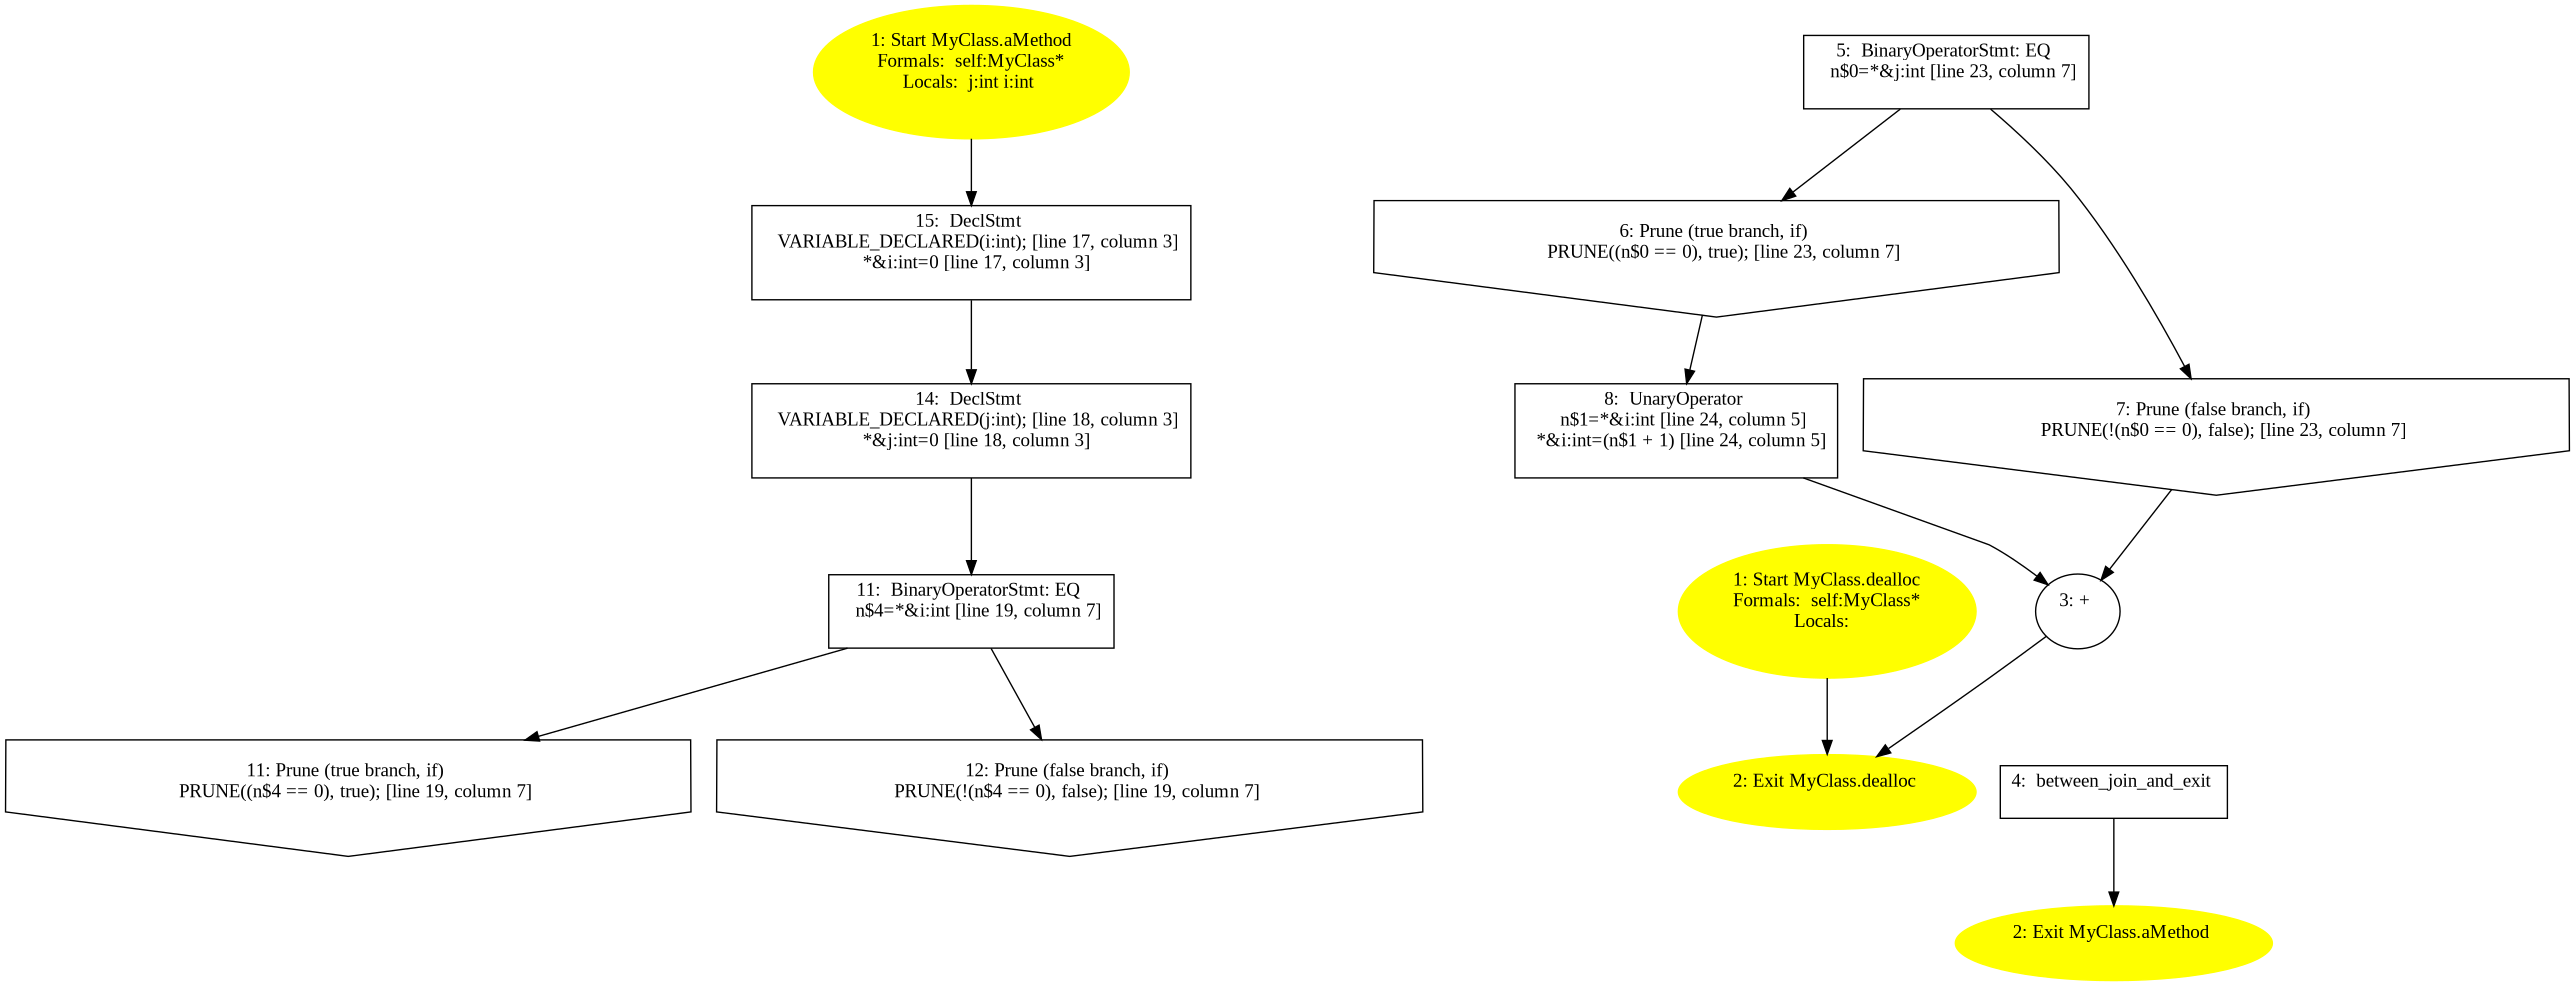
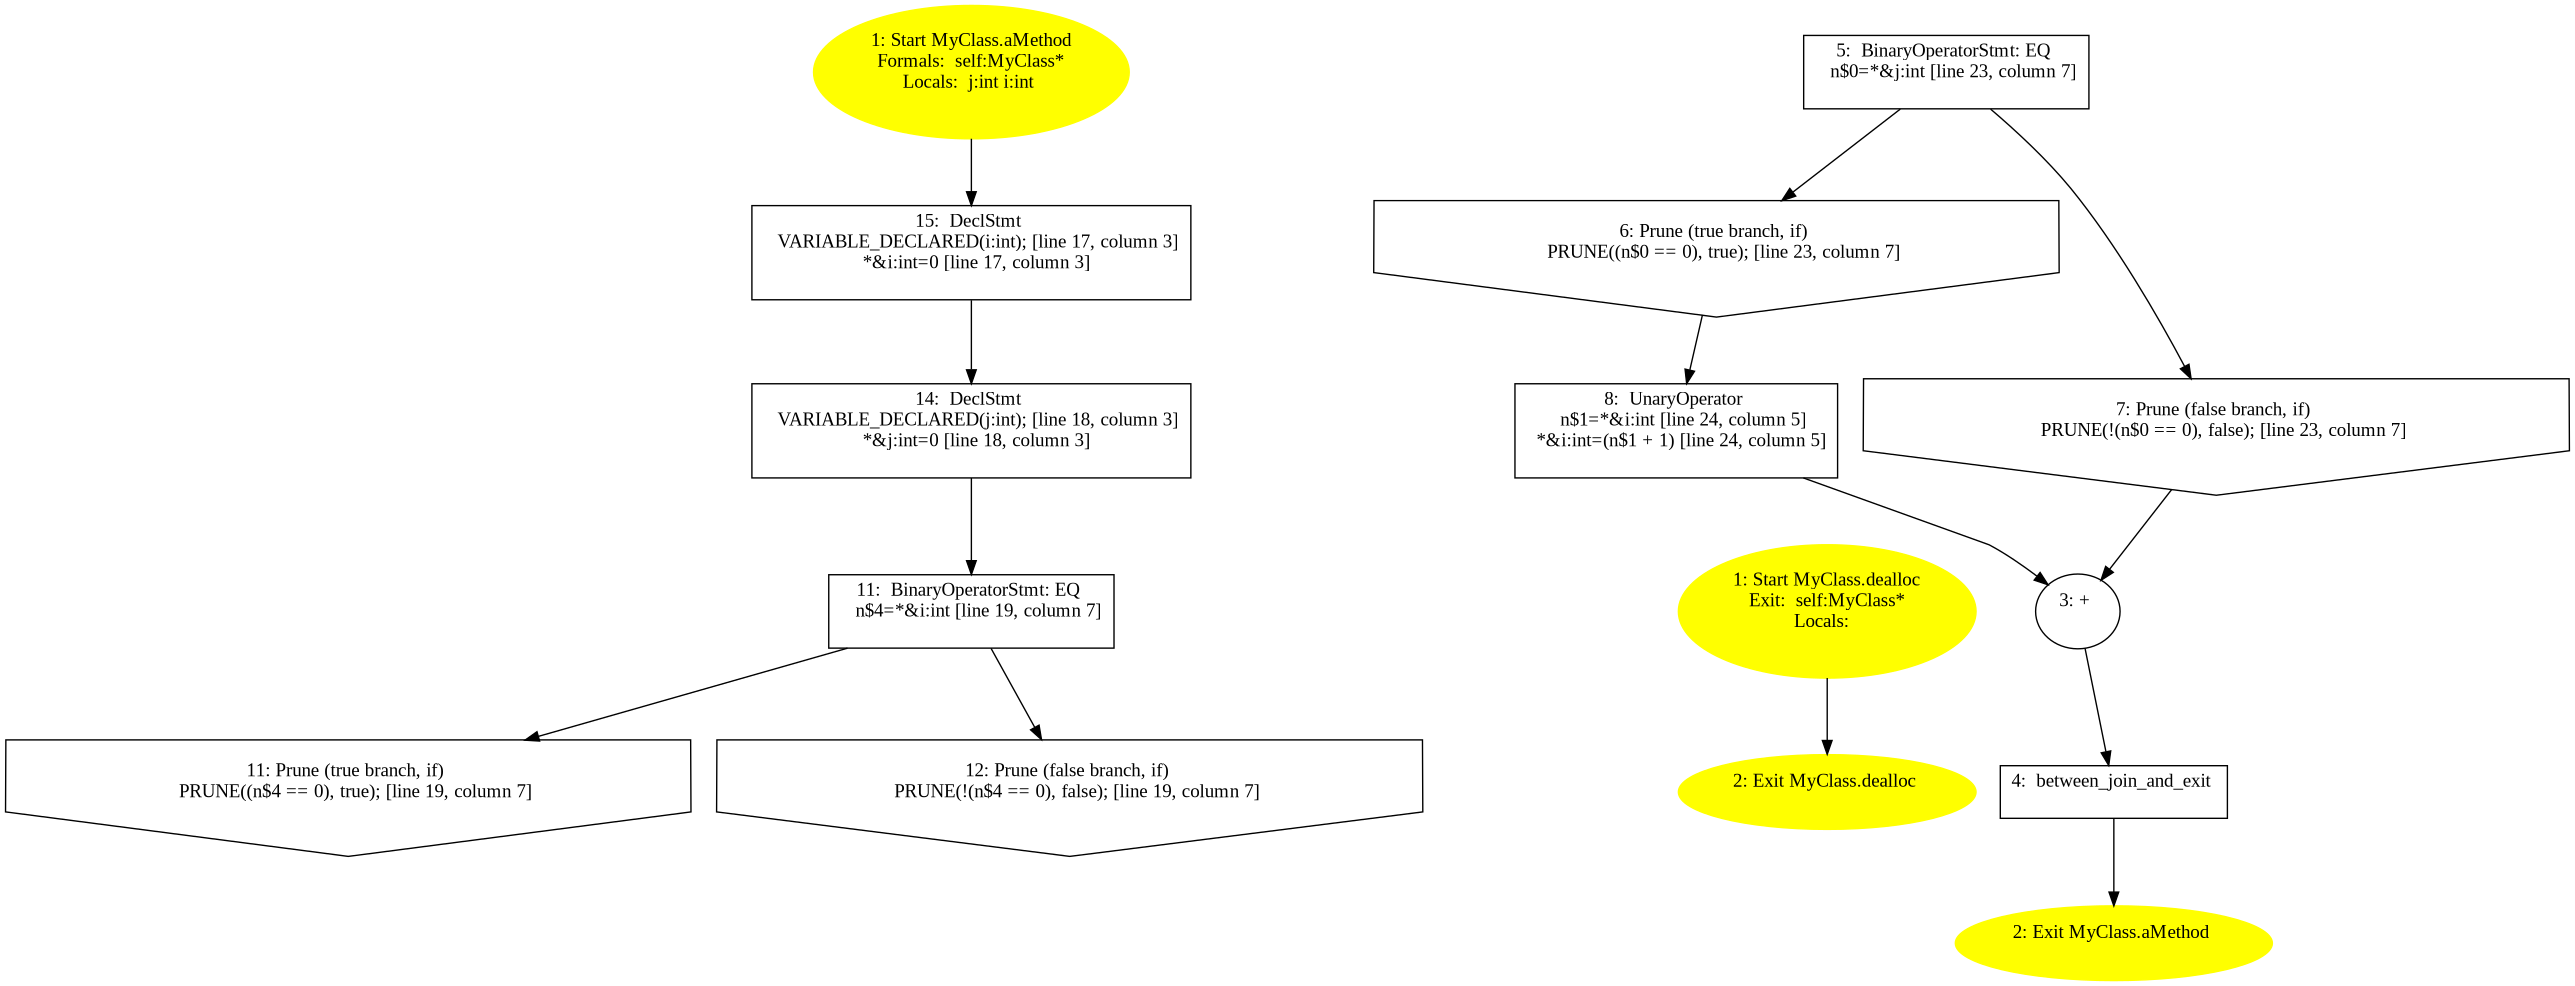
(1827, 611) -> (1827, 611)
(1968, 693) -> (2095, 700)
